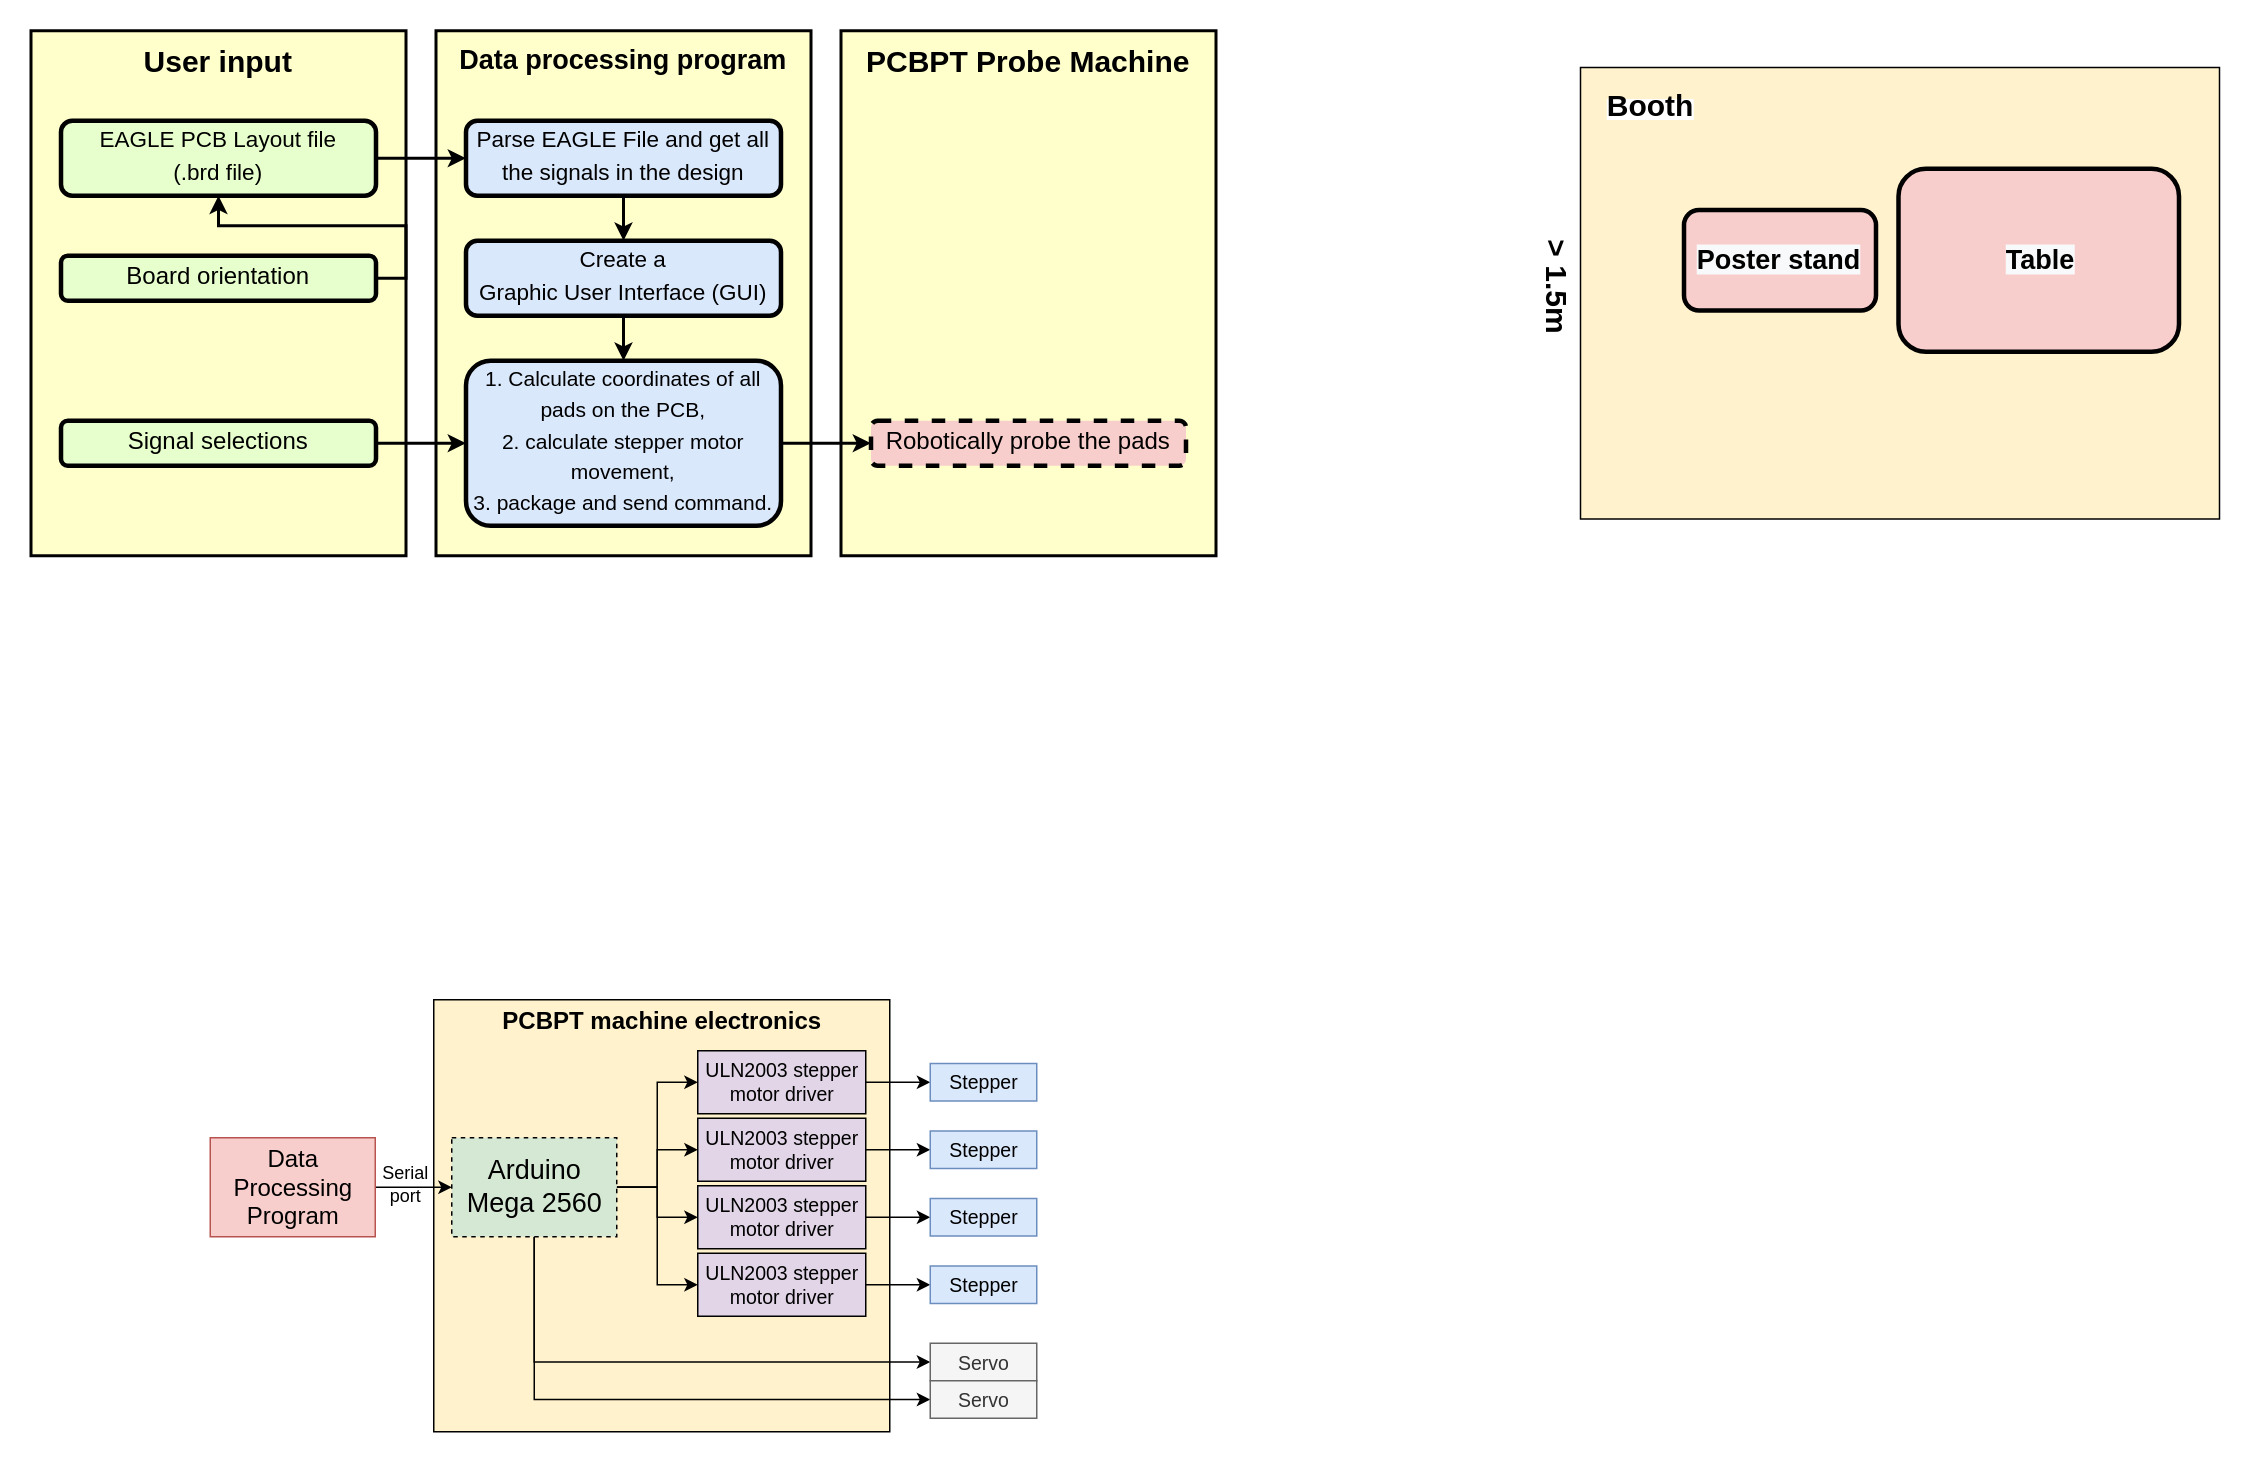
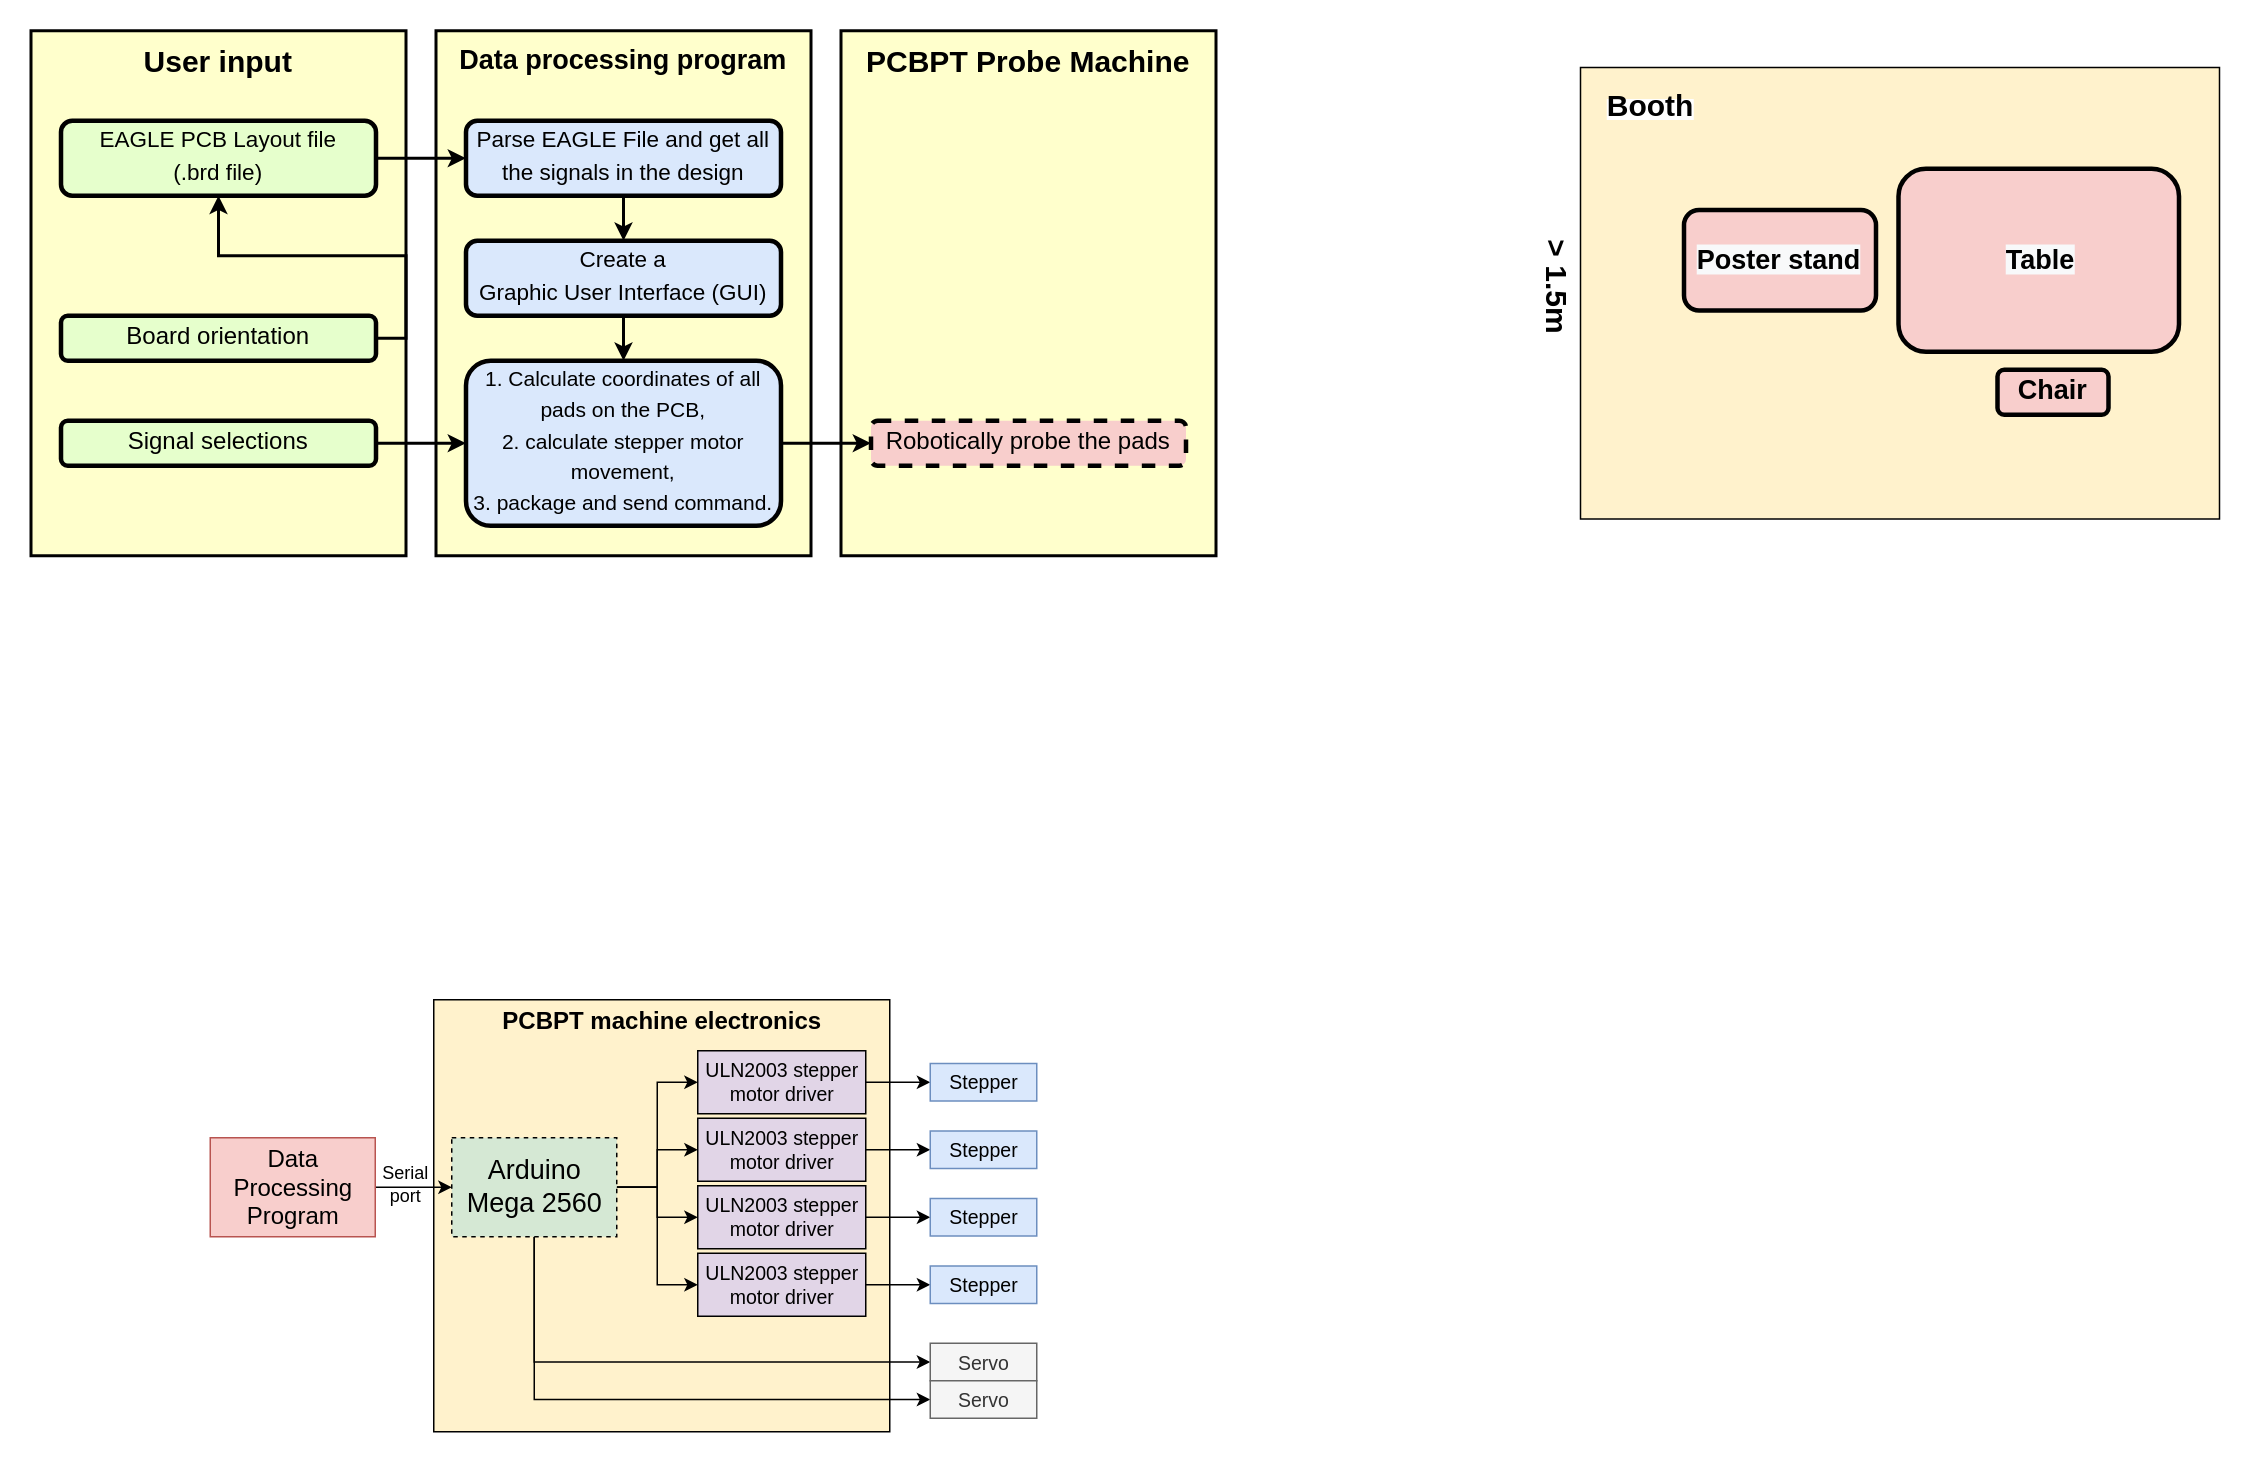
(218, 278) -> (218, 338)
none -> (2053, 392)
